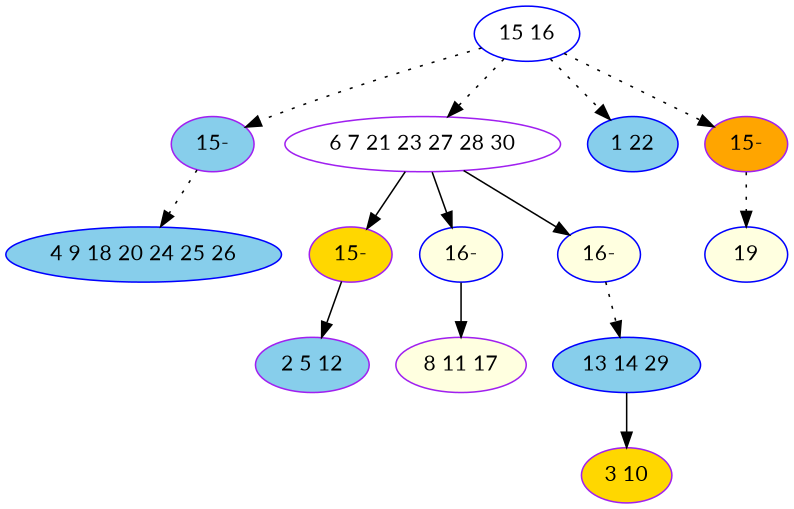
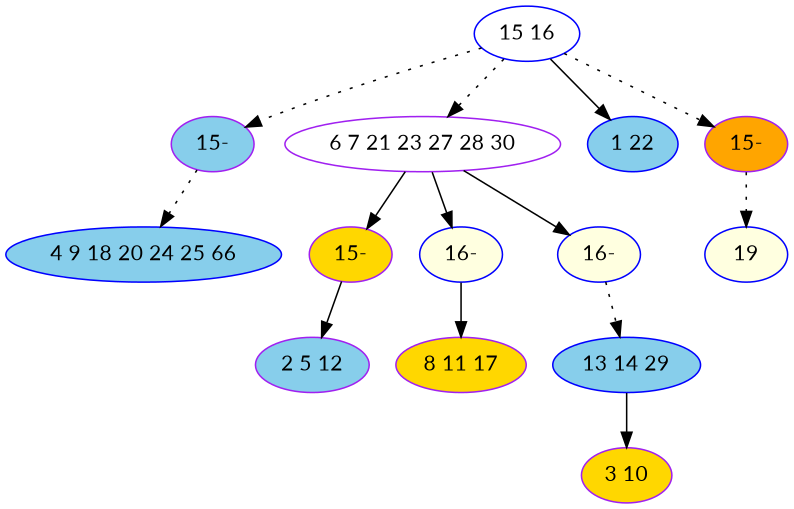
(575, 84) -> (575, 84)
(144, 255) -> (144, 255)
(461, 365) -> (461, 365)
